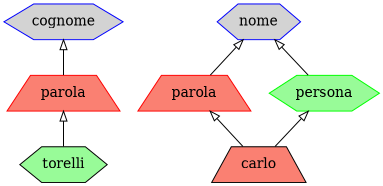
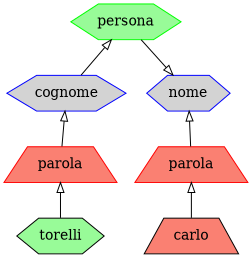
(288, 133) -> (93, 61)
